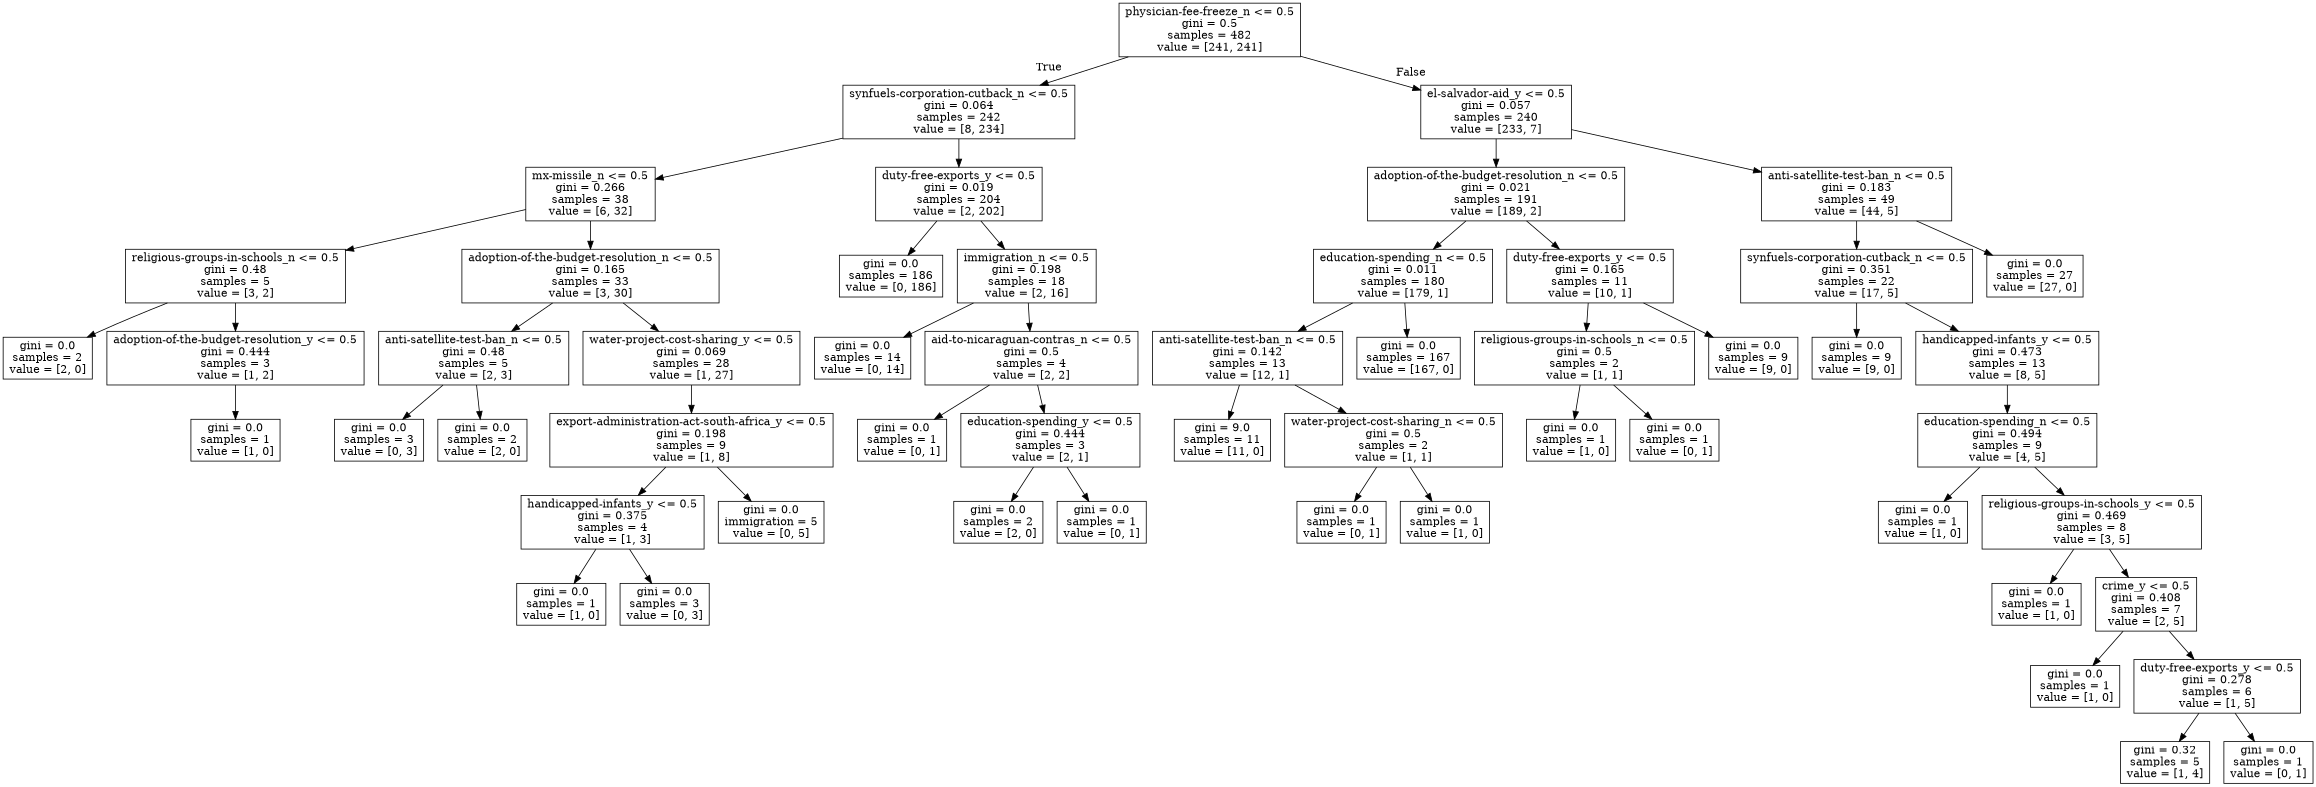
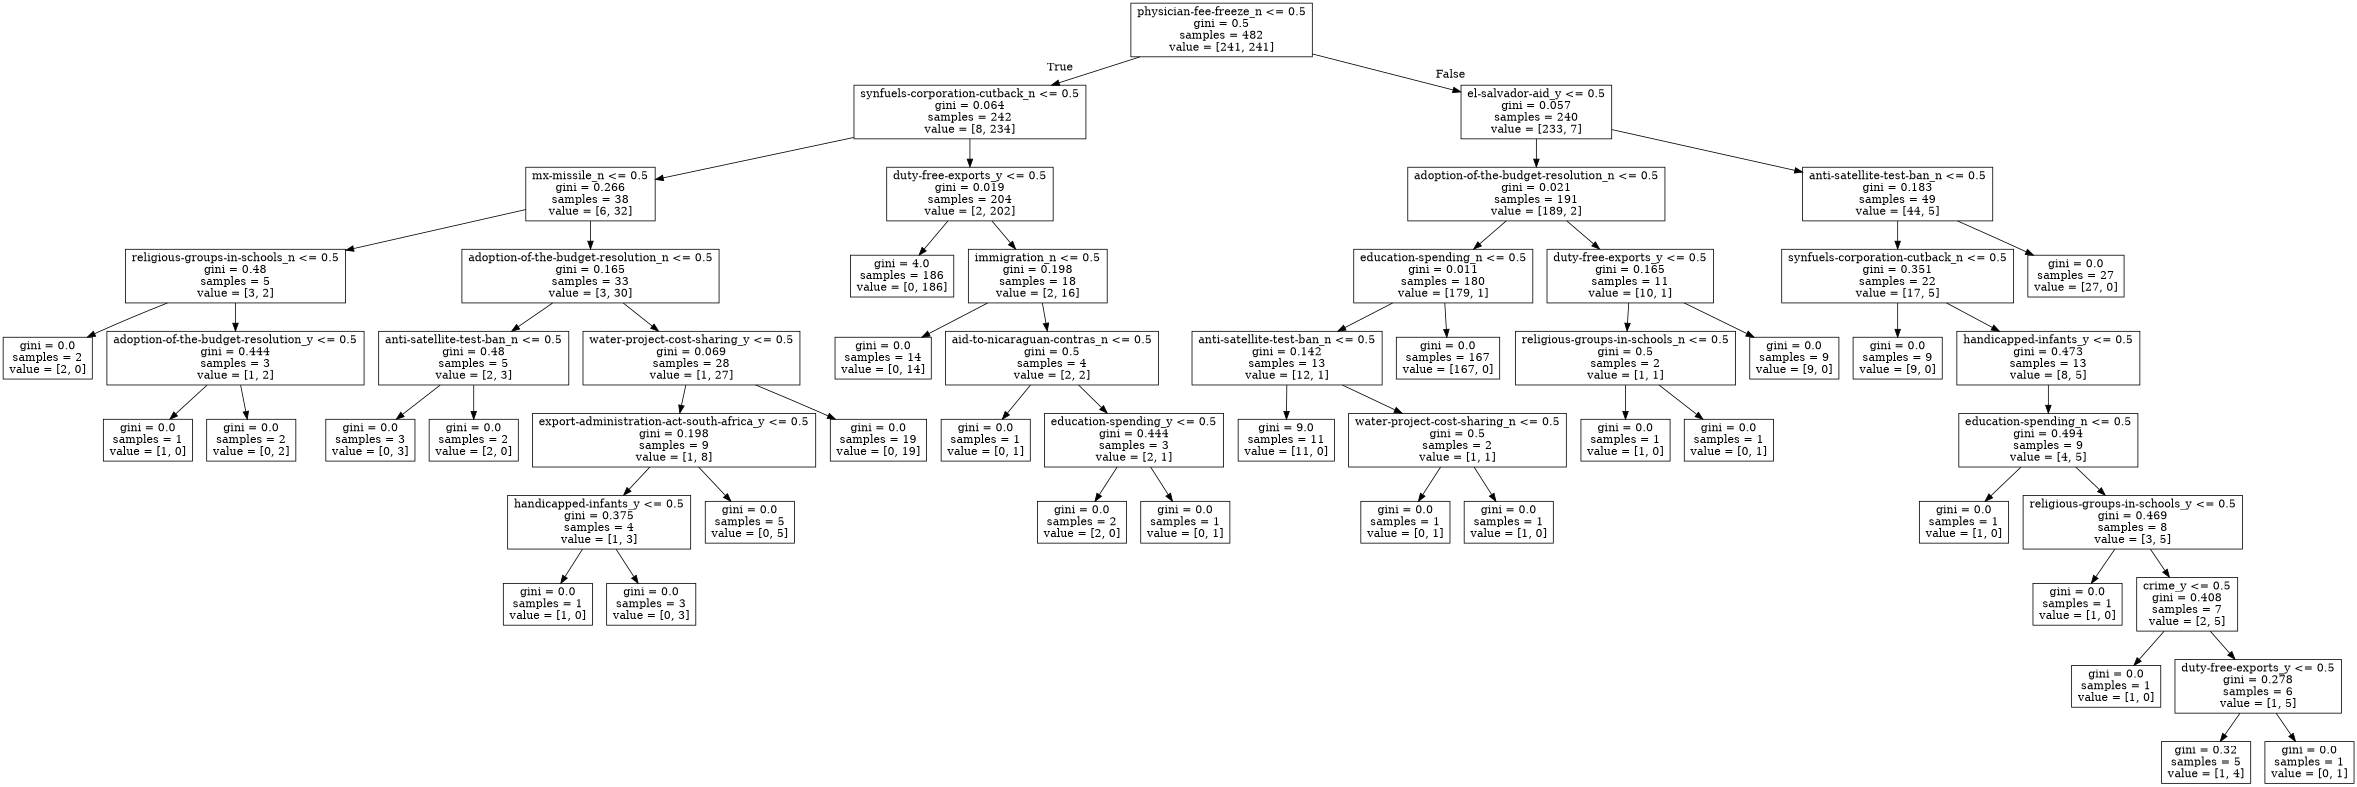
(891, 276) -> (902, 276)
none -> (251, 440)
none -> (878, 440)
(771, 522) -> (750, 522)
